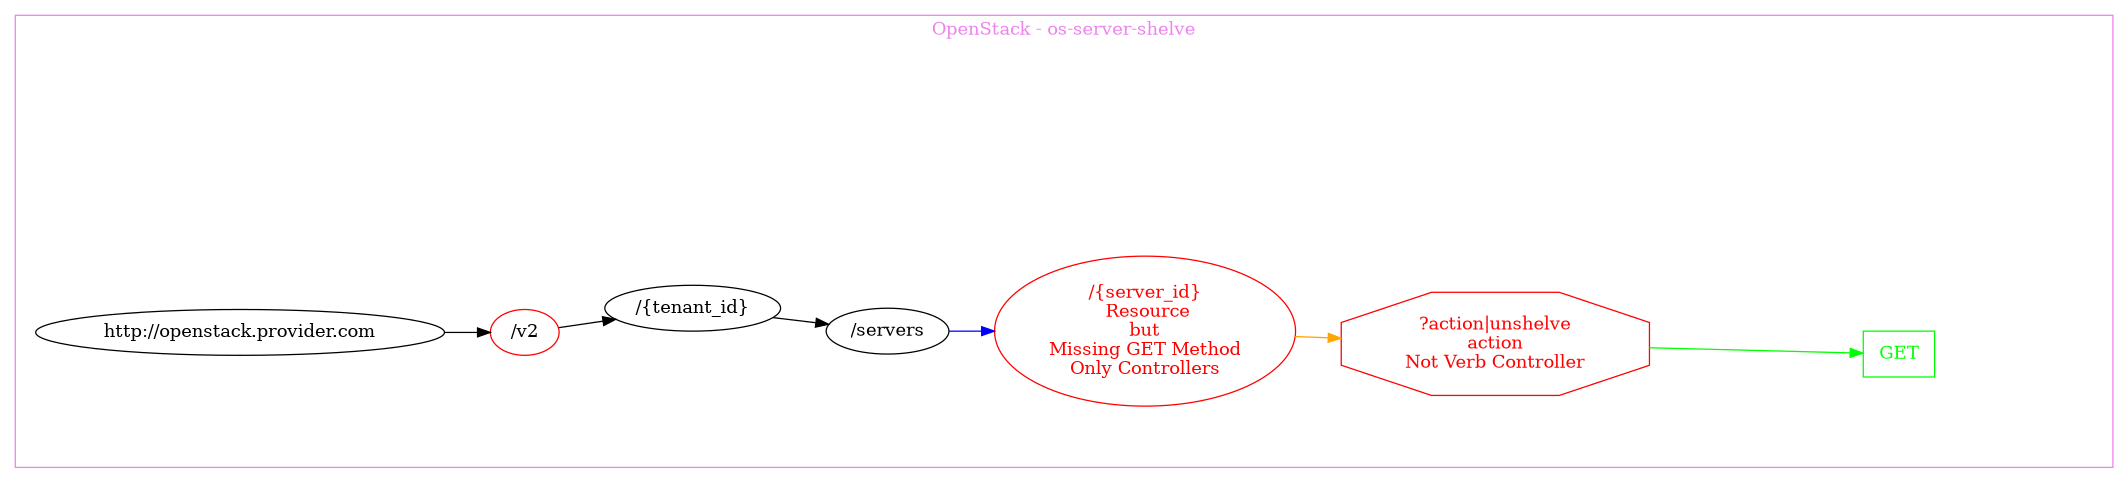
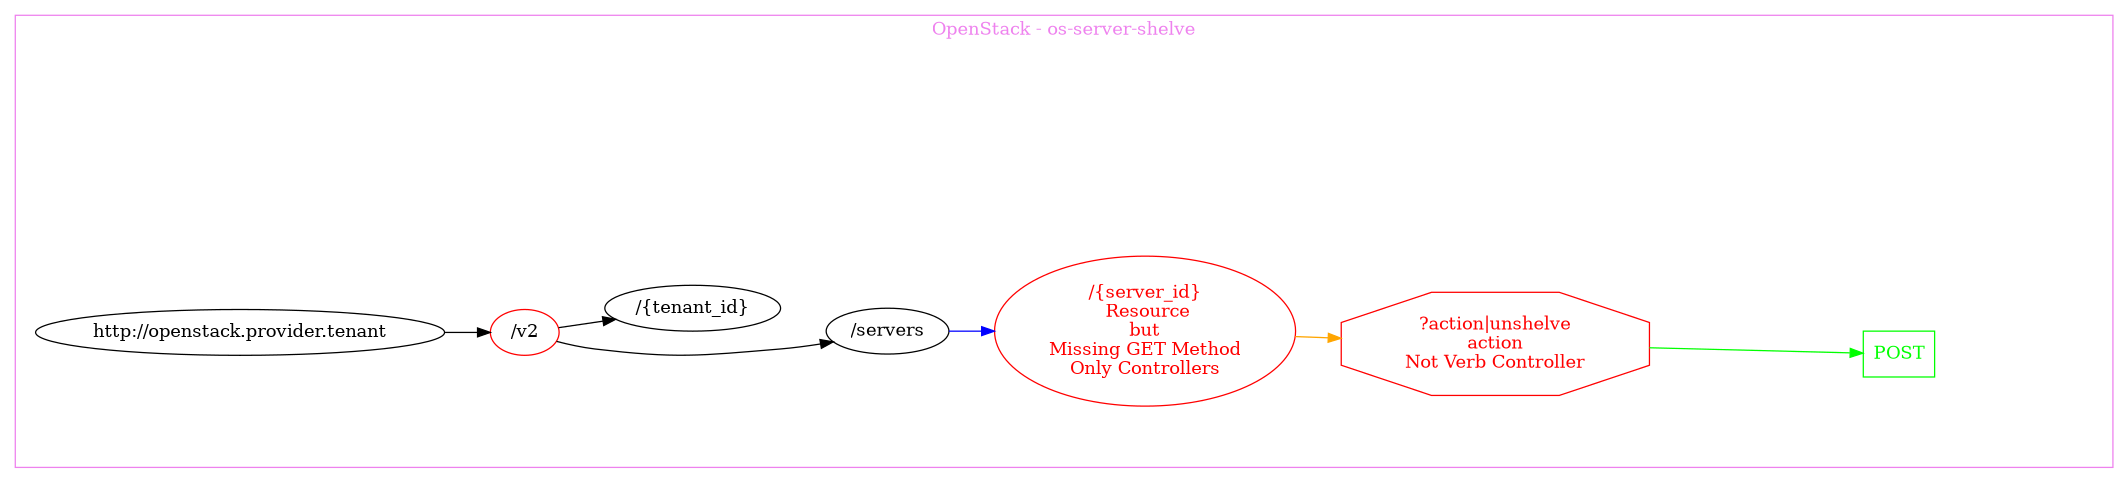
(794, 320) -> (688, 355)
(240, 332) -> (240, 332)
(1899, 354) -> (1899, 354)
